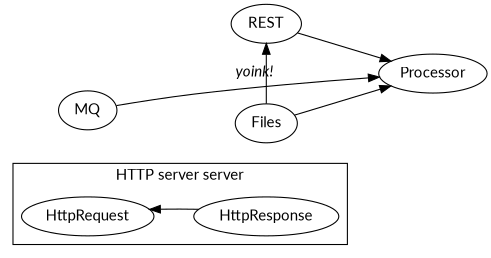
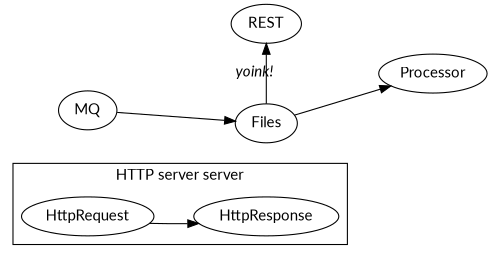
(339, 45) -> none
(242, 89) -> (171, 116)
(180, 209) -> (169, 224)
